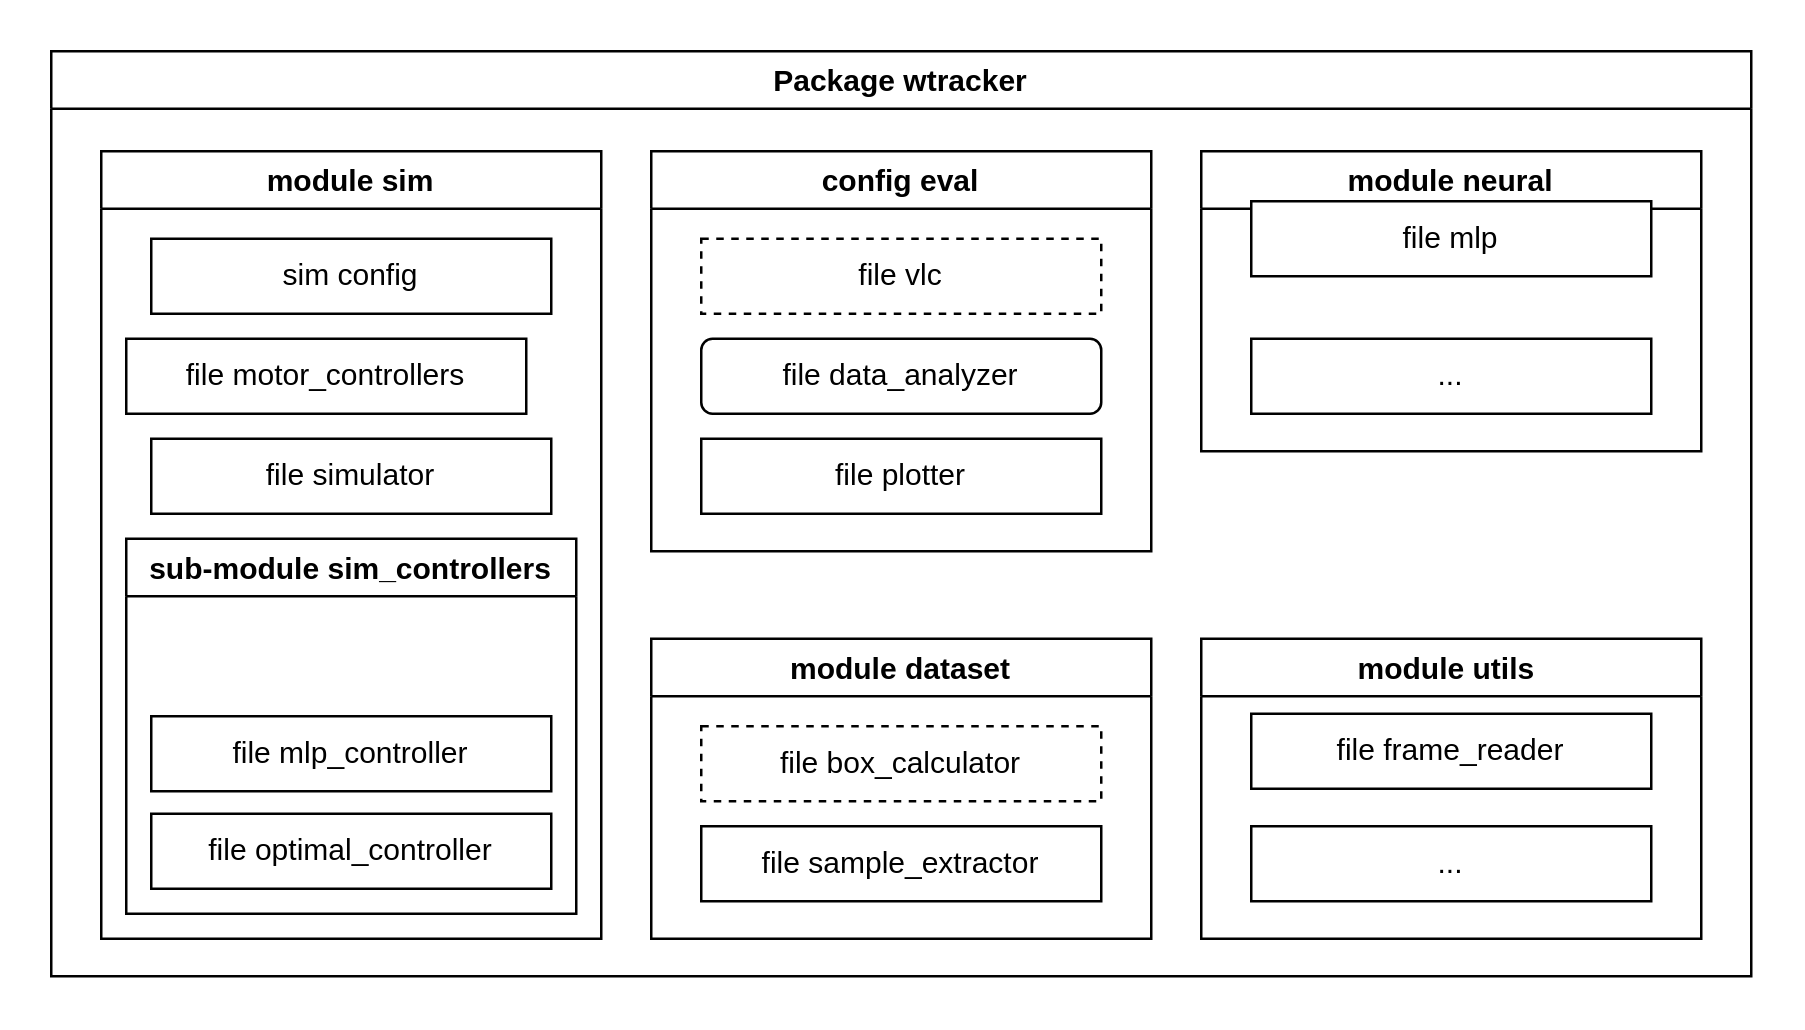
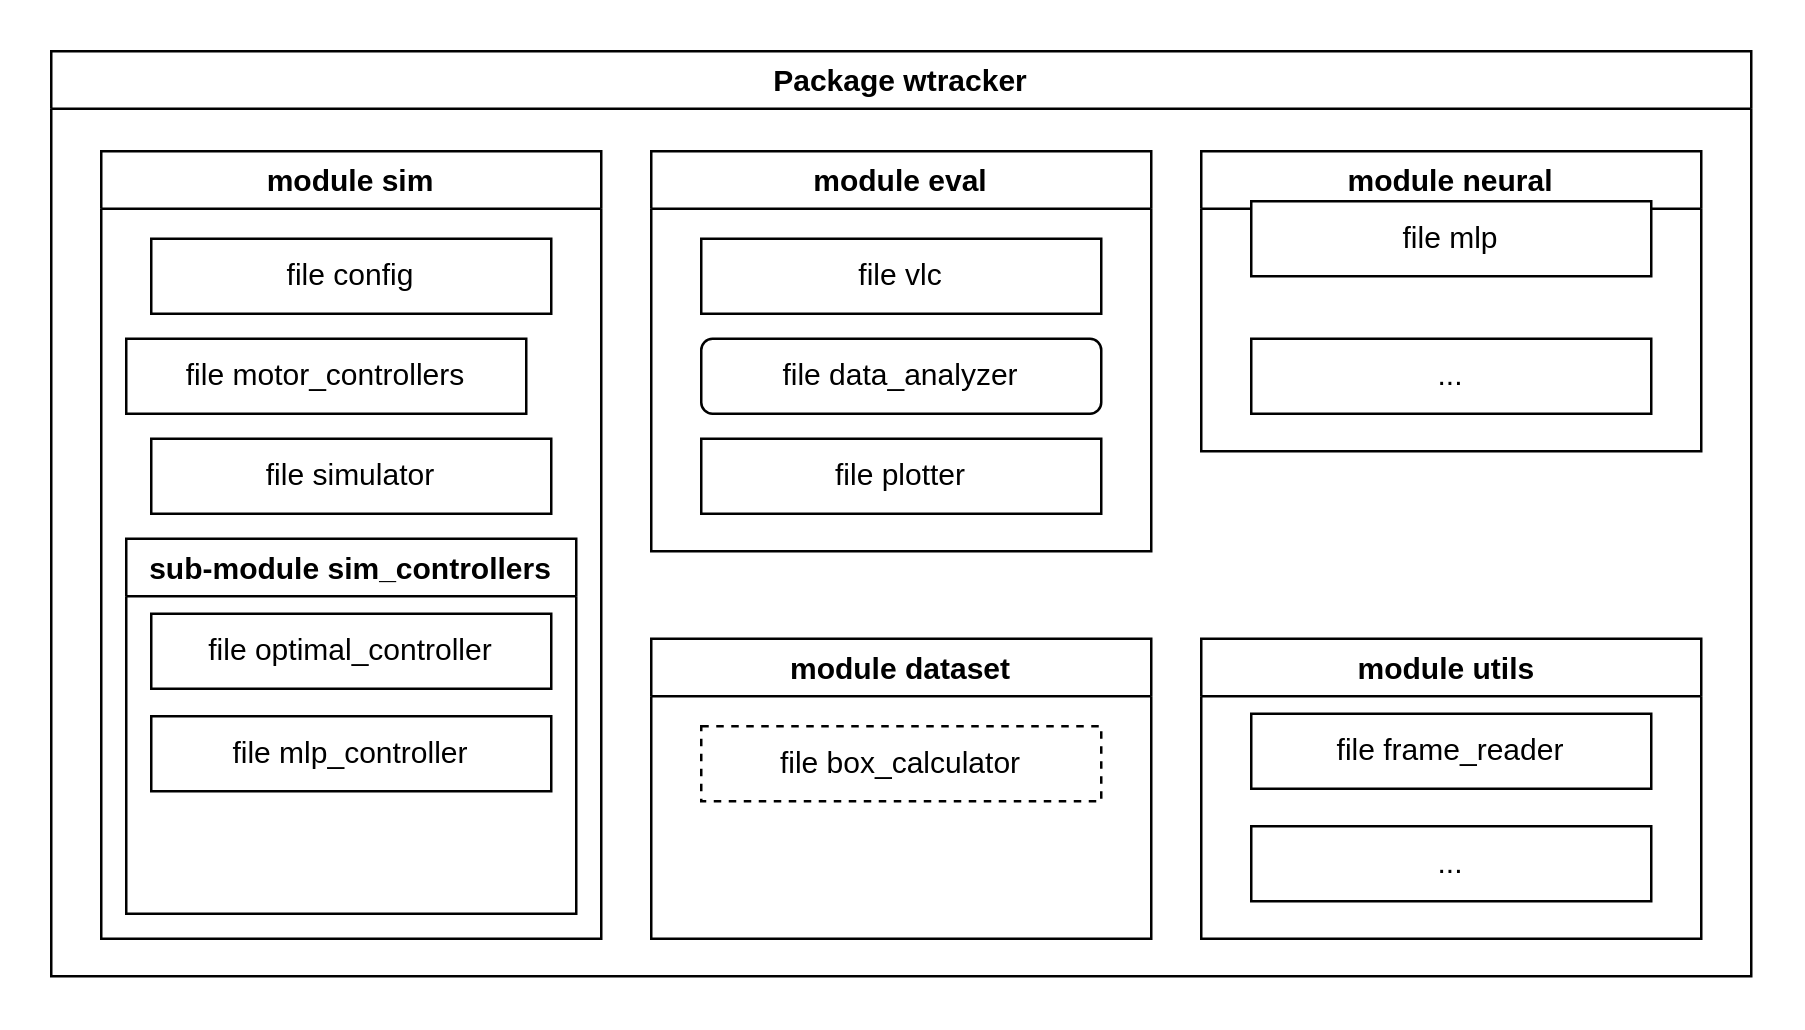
(900, 181) -> (900, 181)
(351, 276) -> (351, 276)
(901, 276) -> (901, 276)
(351, 851) -> (351, 651)
(901, 864) -> none
